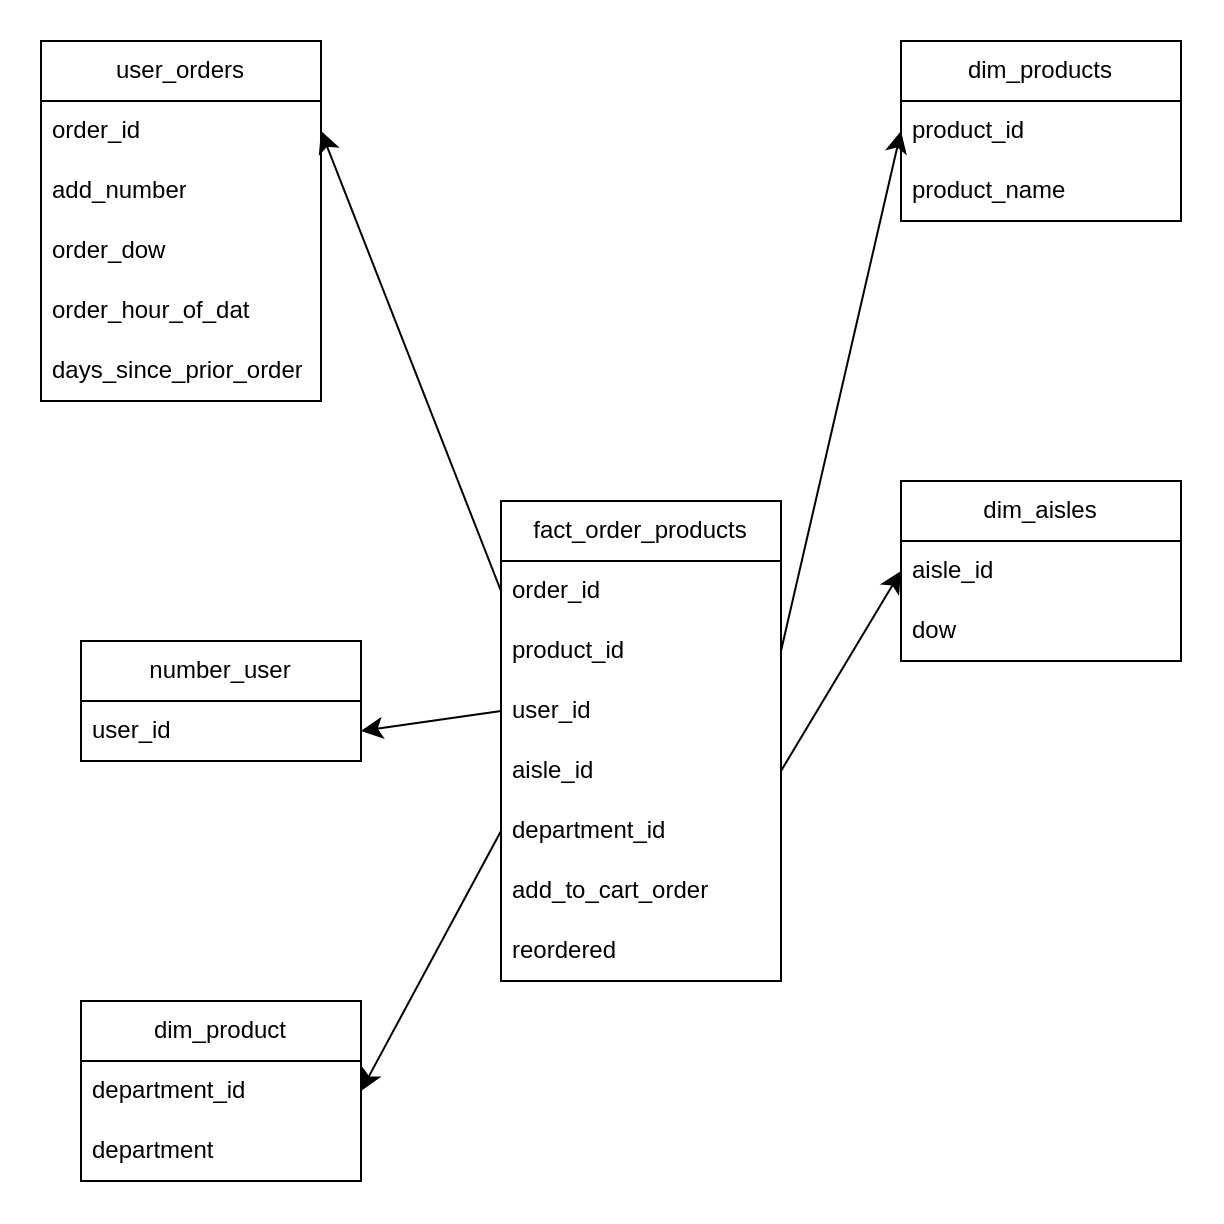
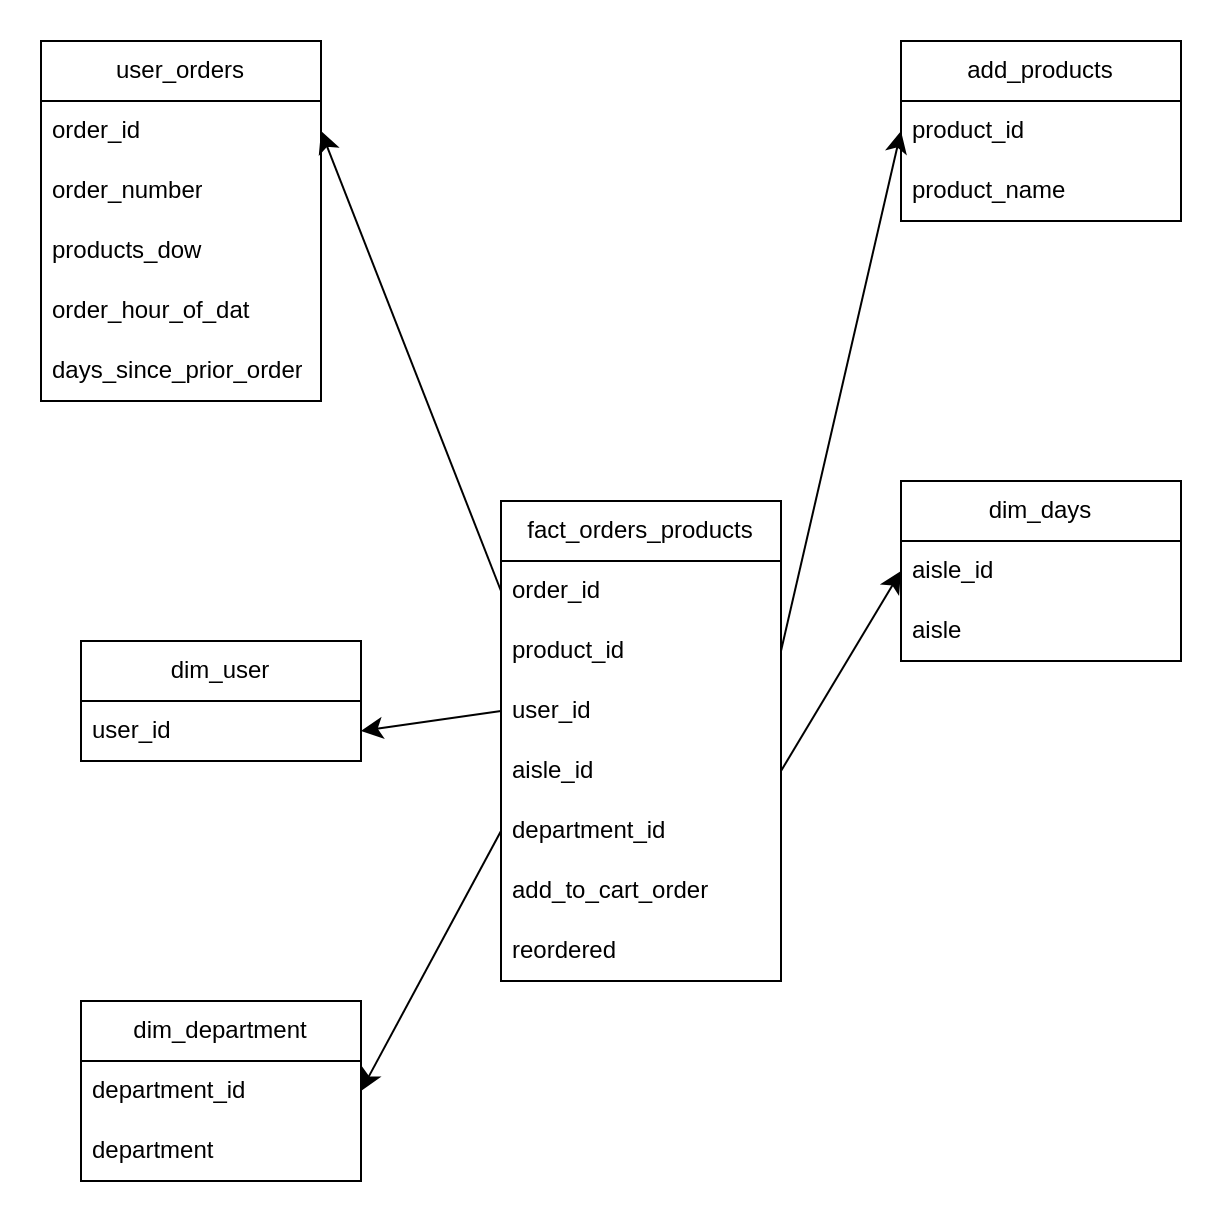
(1041, 71) -> (1041, 71)
(120, 191) -> (134, 191)
(113, 251) -> (134, 251)
(1041, 511) -> (1041, 511)
(641, 531) -> (641, 531)
(933, 631) -> (940, 631)
(221, 671) -> (221, 671)
(221, 1031) -> (221, 1031)
